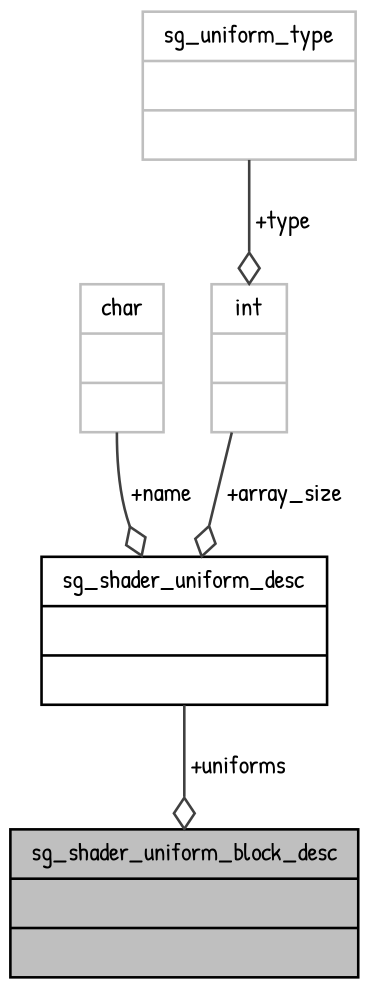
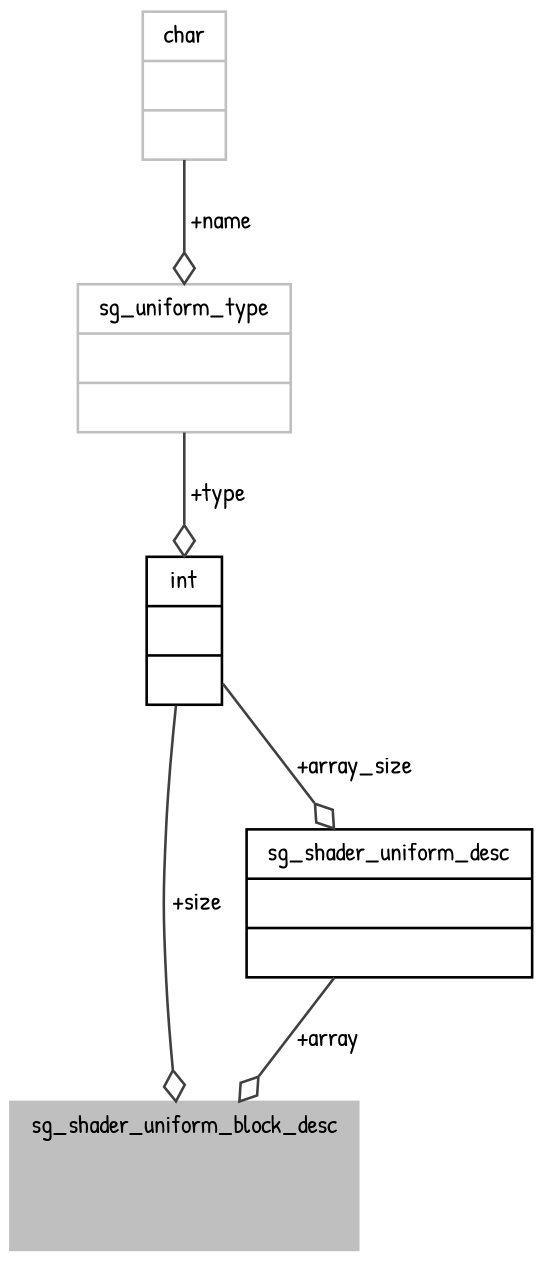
(249, 358) -> (184, 631)
(119, 480) -> (184, 206)
(236, 767) -> (326, 1040)
none -> (164, 887)
(184, 903) -> (184, 1176)
